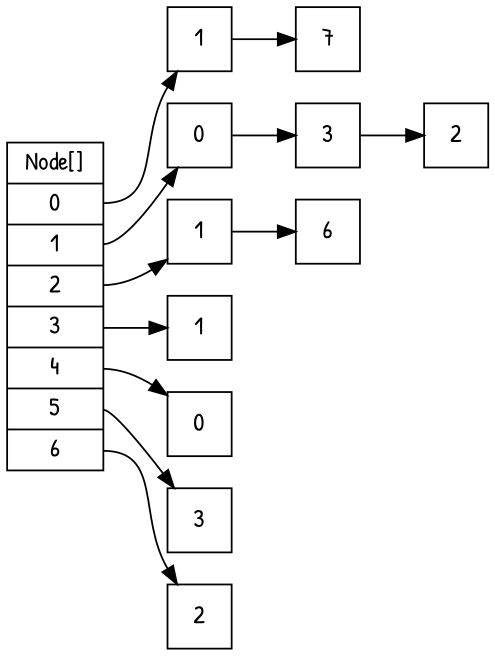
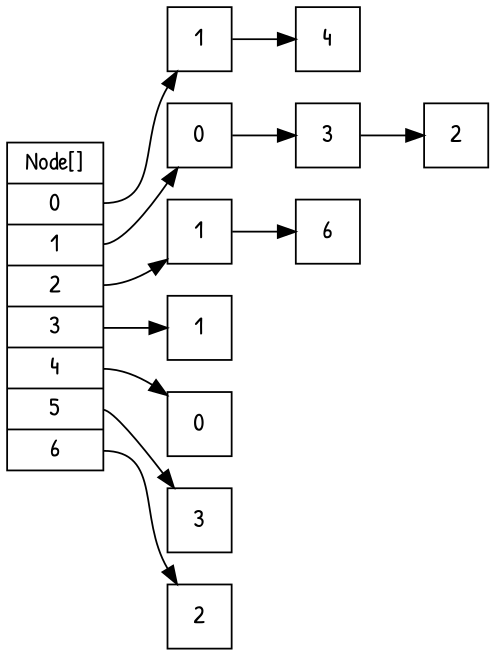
(328, 39) -> (328, 39)
